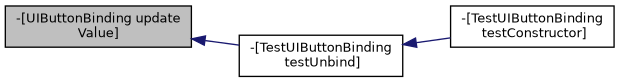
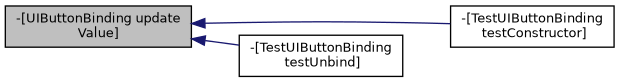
(433, 40) -> (328, 22)
